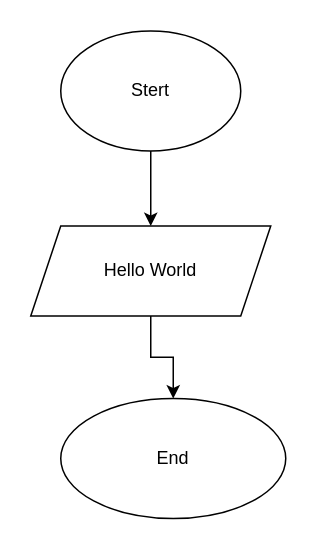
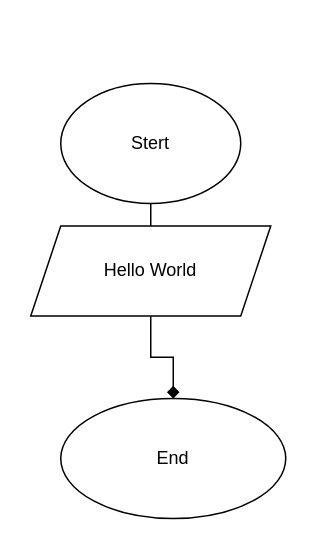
(151, 91) -> (151, 143)
(173, 387) -> (173, 386)
